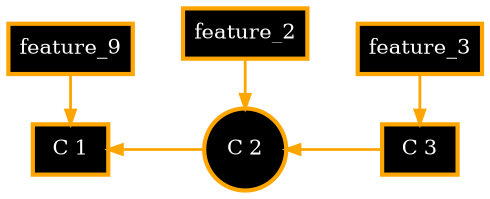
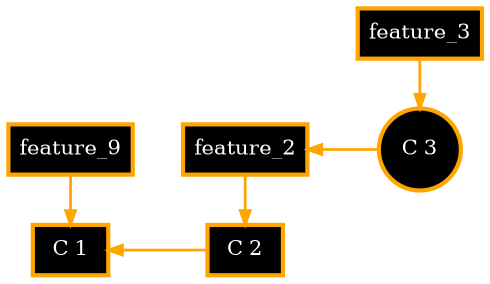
(245, 150) -> (245, 250)
(341, 150) -> (350, 150)
(420, 150) -> (420, 150)
